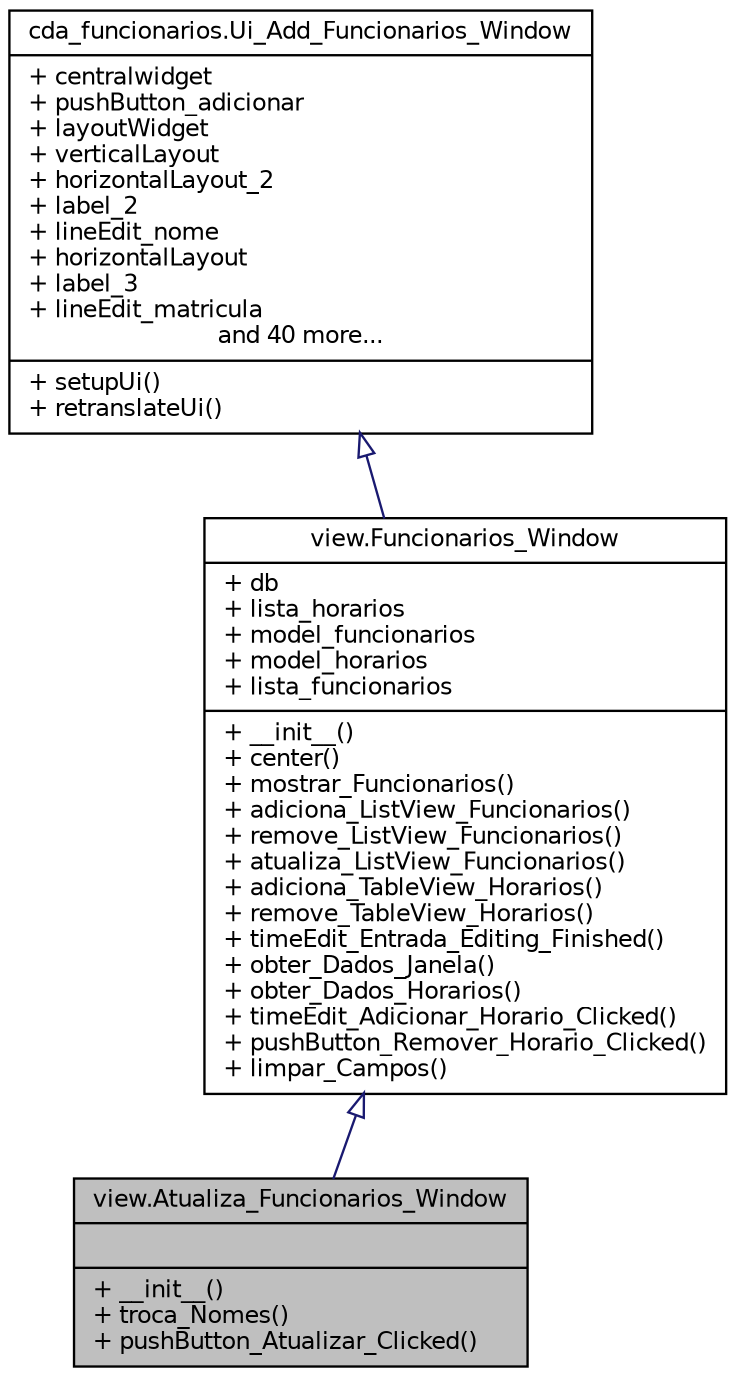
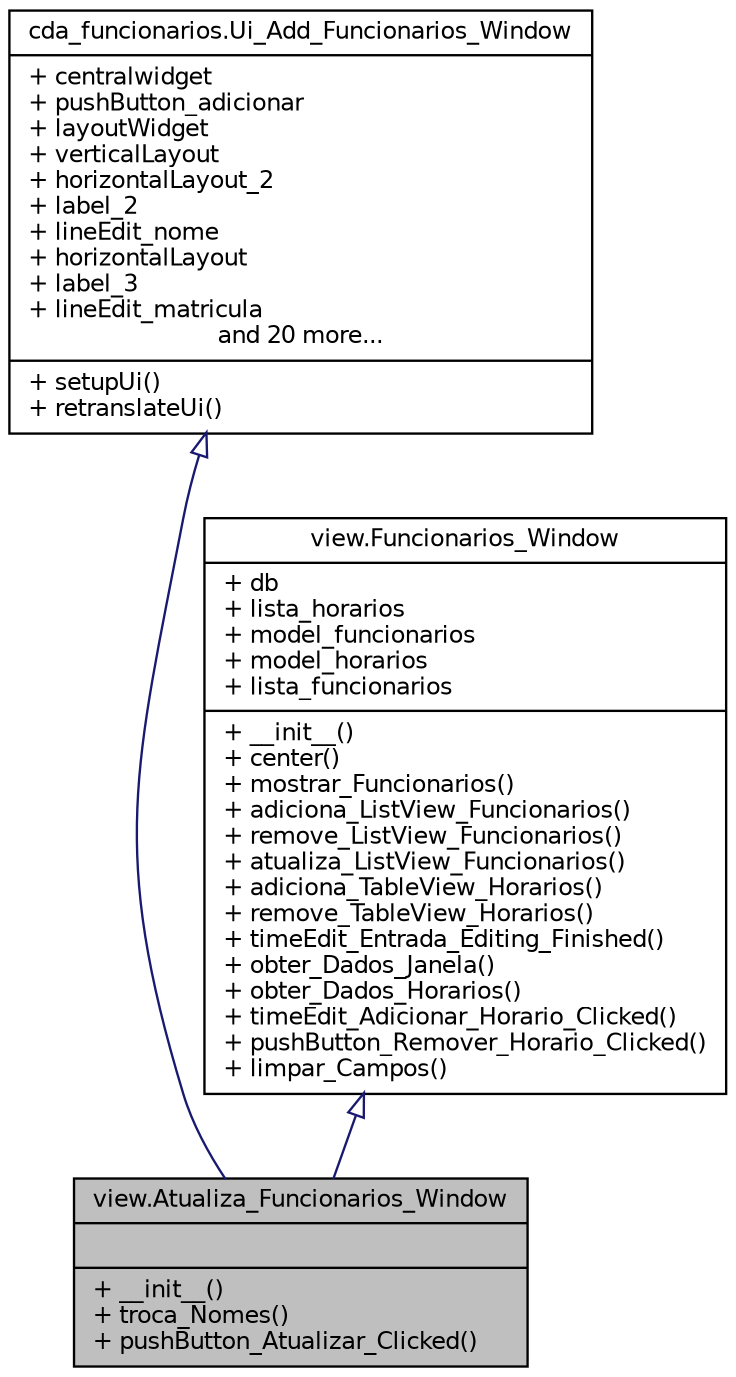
(301, 336) -> (301, 336)
(375, 487) -> (137, 822)
